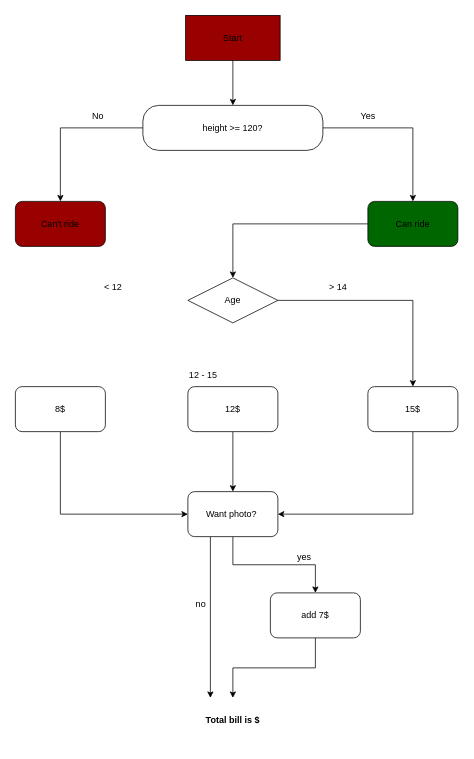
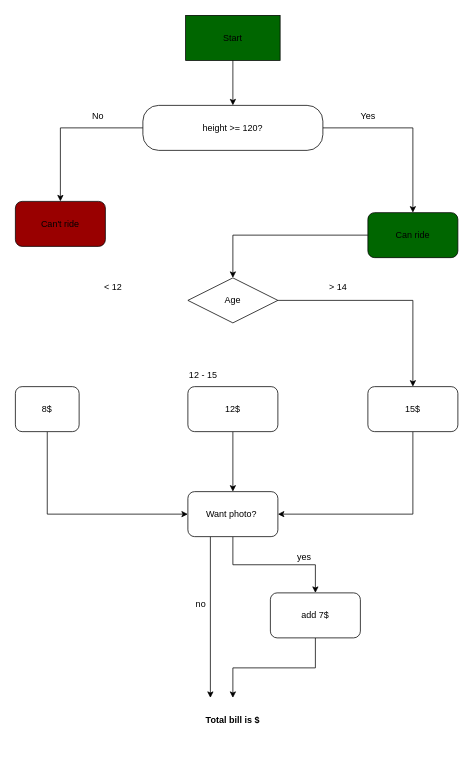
(233, 38) -> (233, 38)
(413, 224) -> (413, 235)
(60, 409) -> (47, 409)
